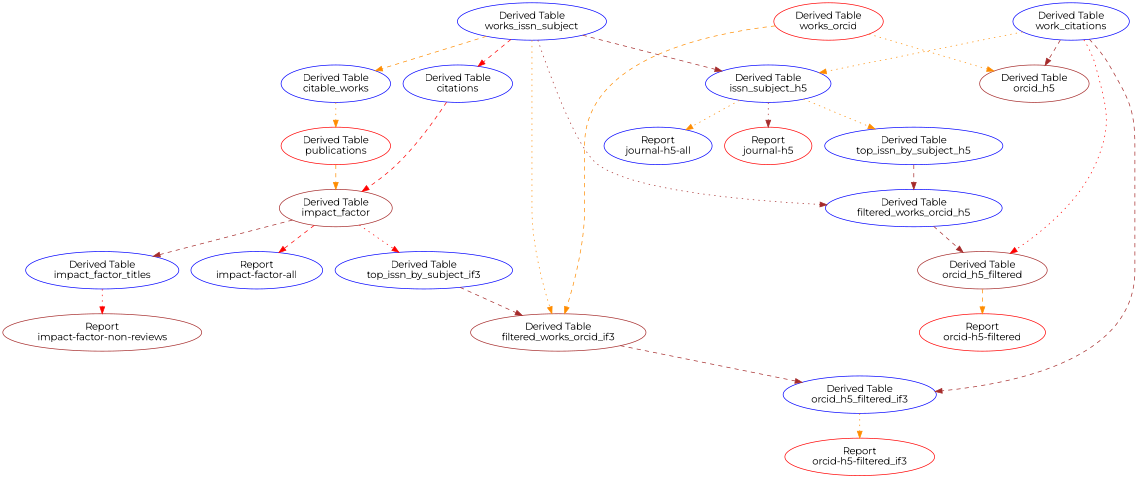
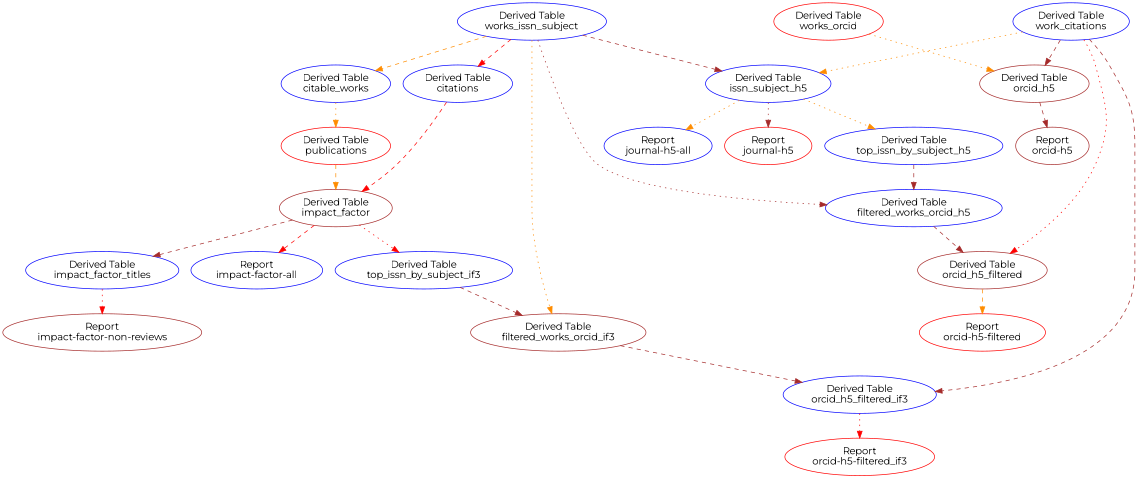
(595, 107) -> none
none -> (1052, 146)
(860, 422) -> (860, 422)
